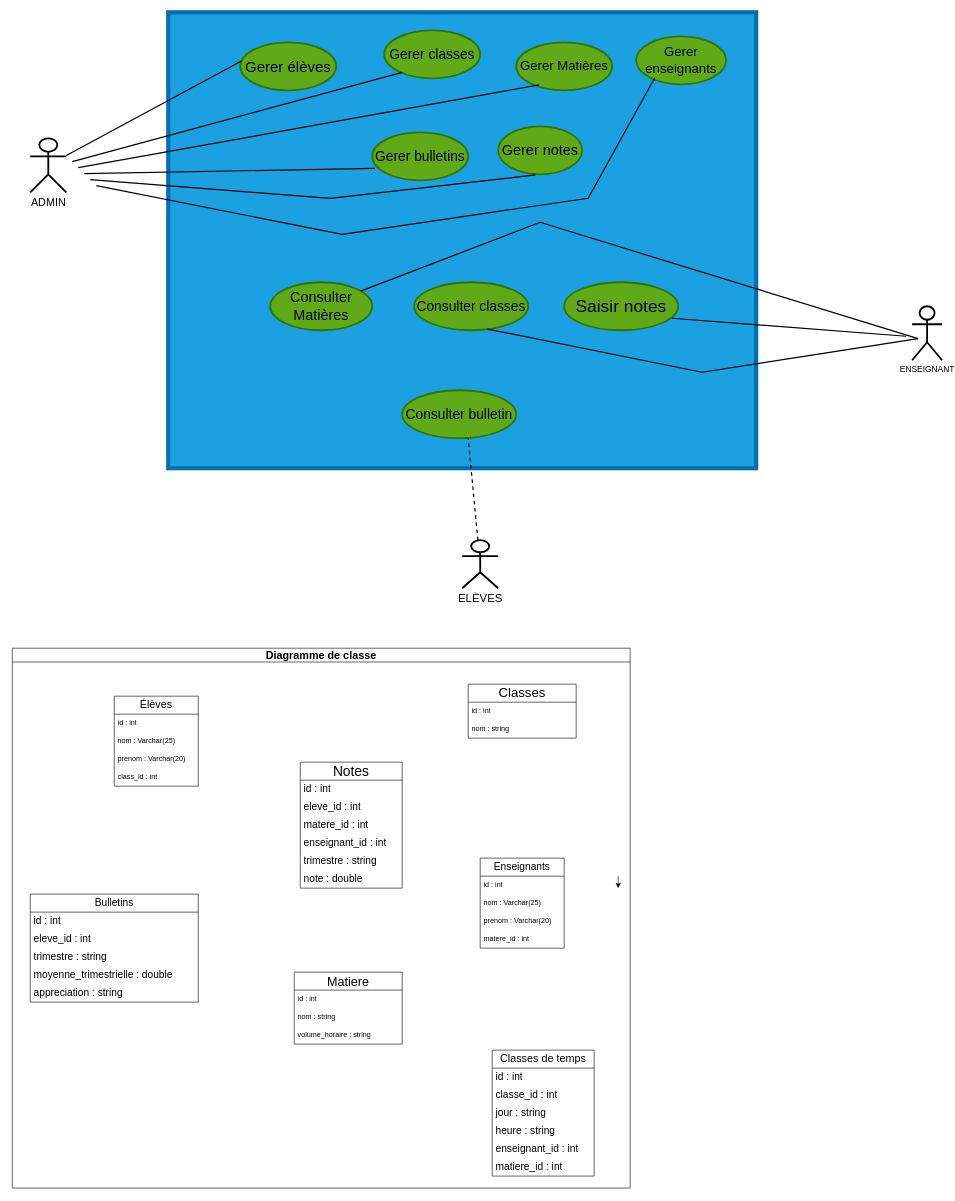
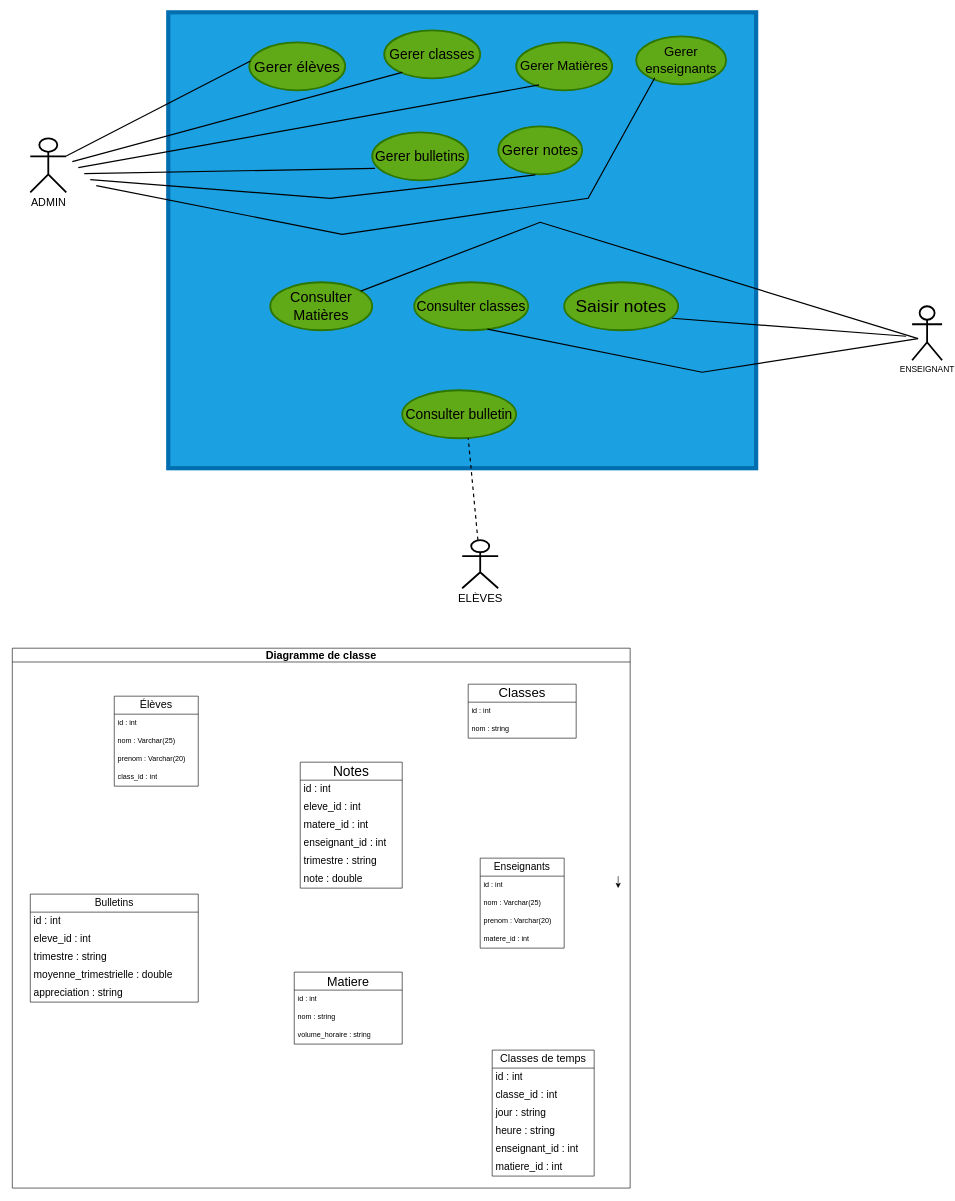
(288, 66) -> (297, 66)
